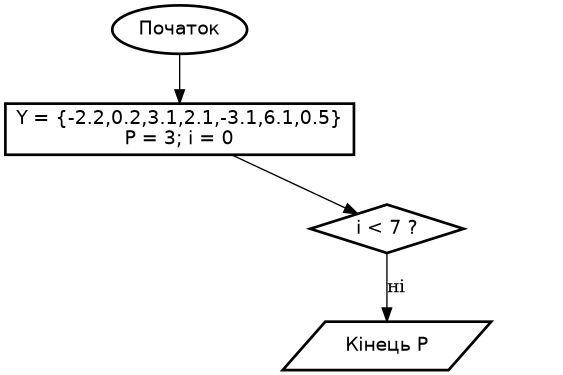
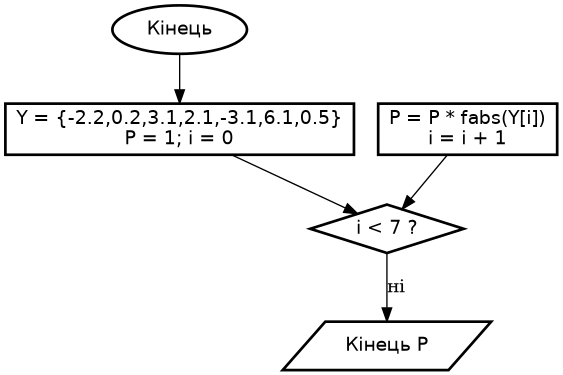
(180, 30) -> (180, 30)
(180, 129) -> (180, 129)
none -> (468, 129)
